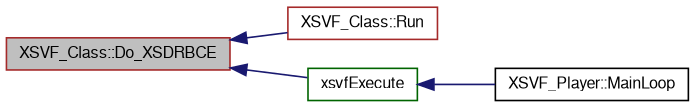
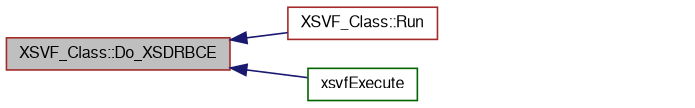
(592, 84) -> none
